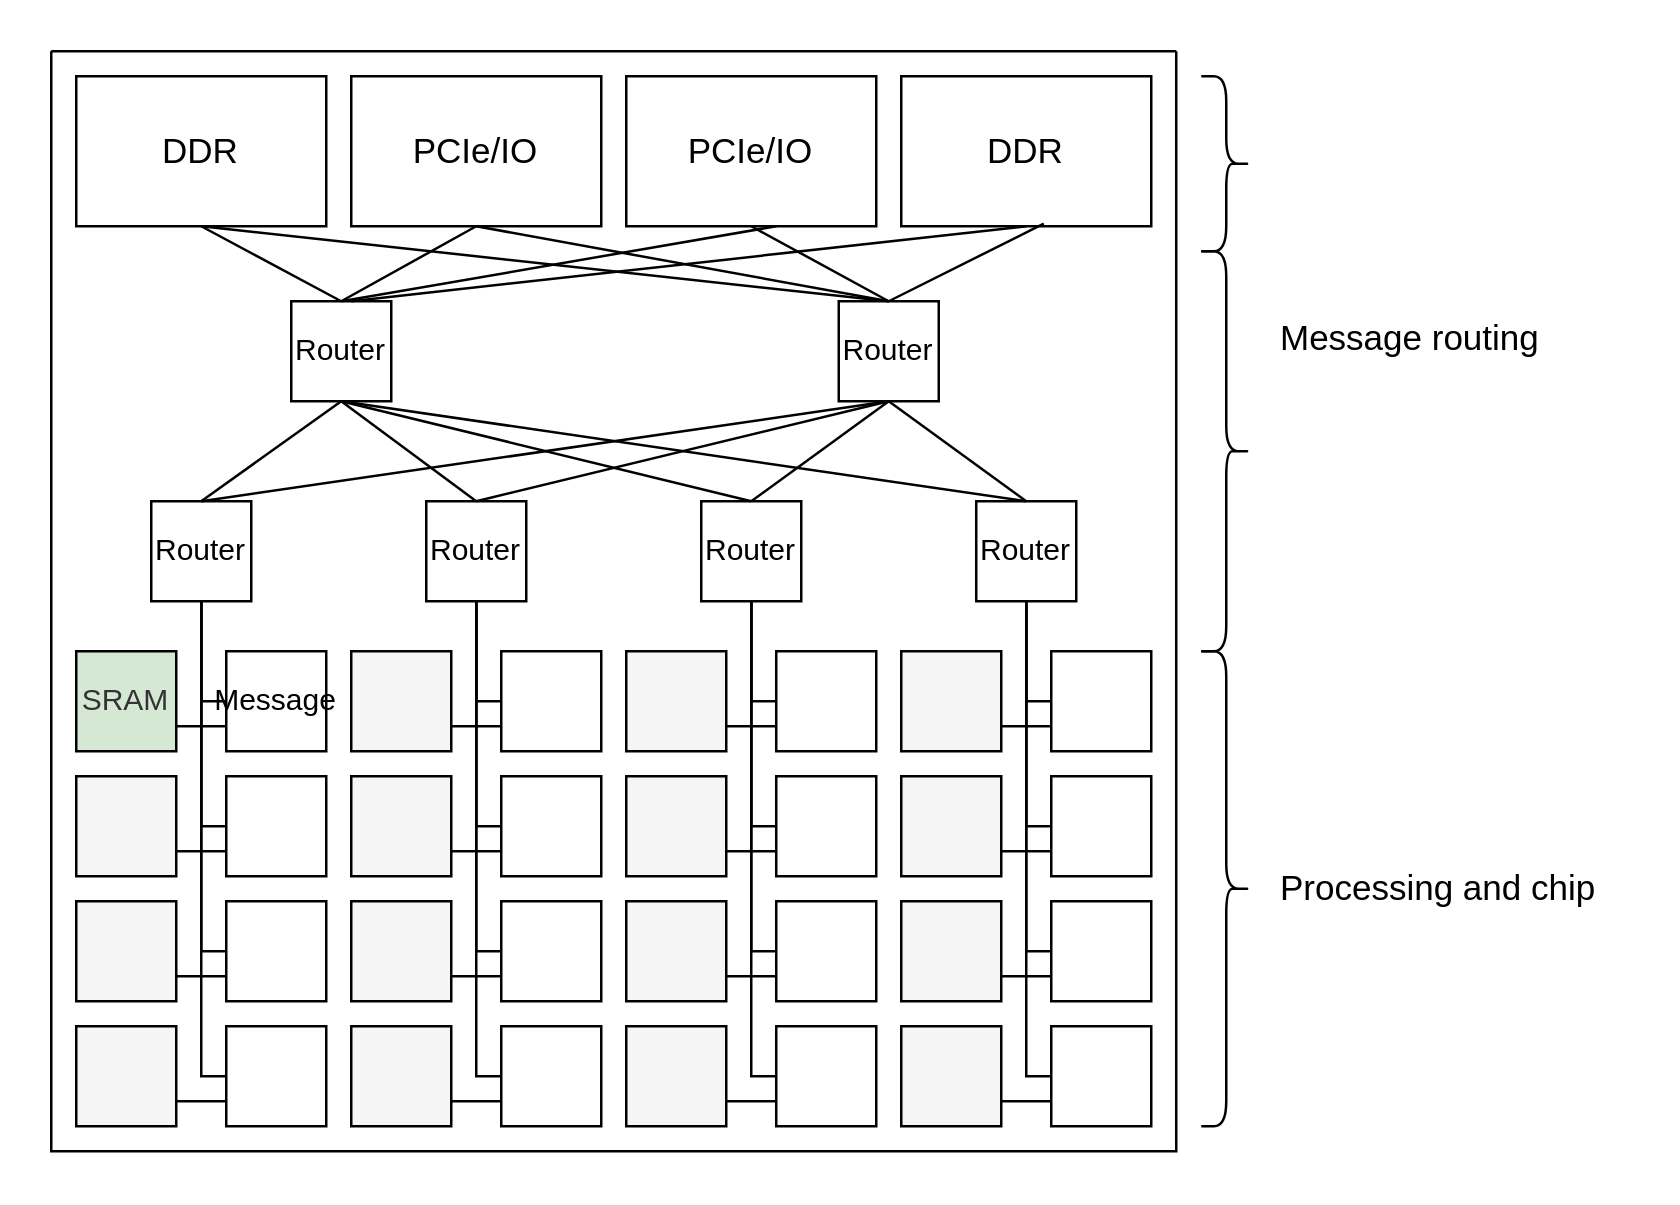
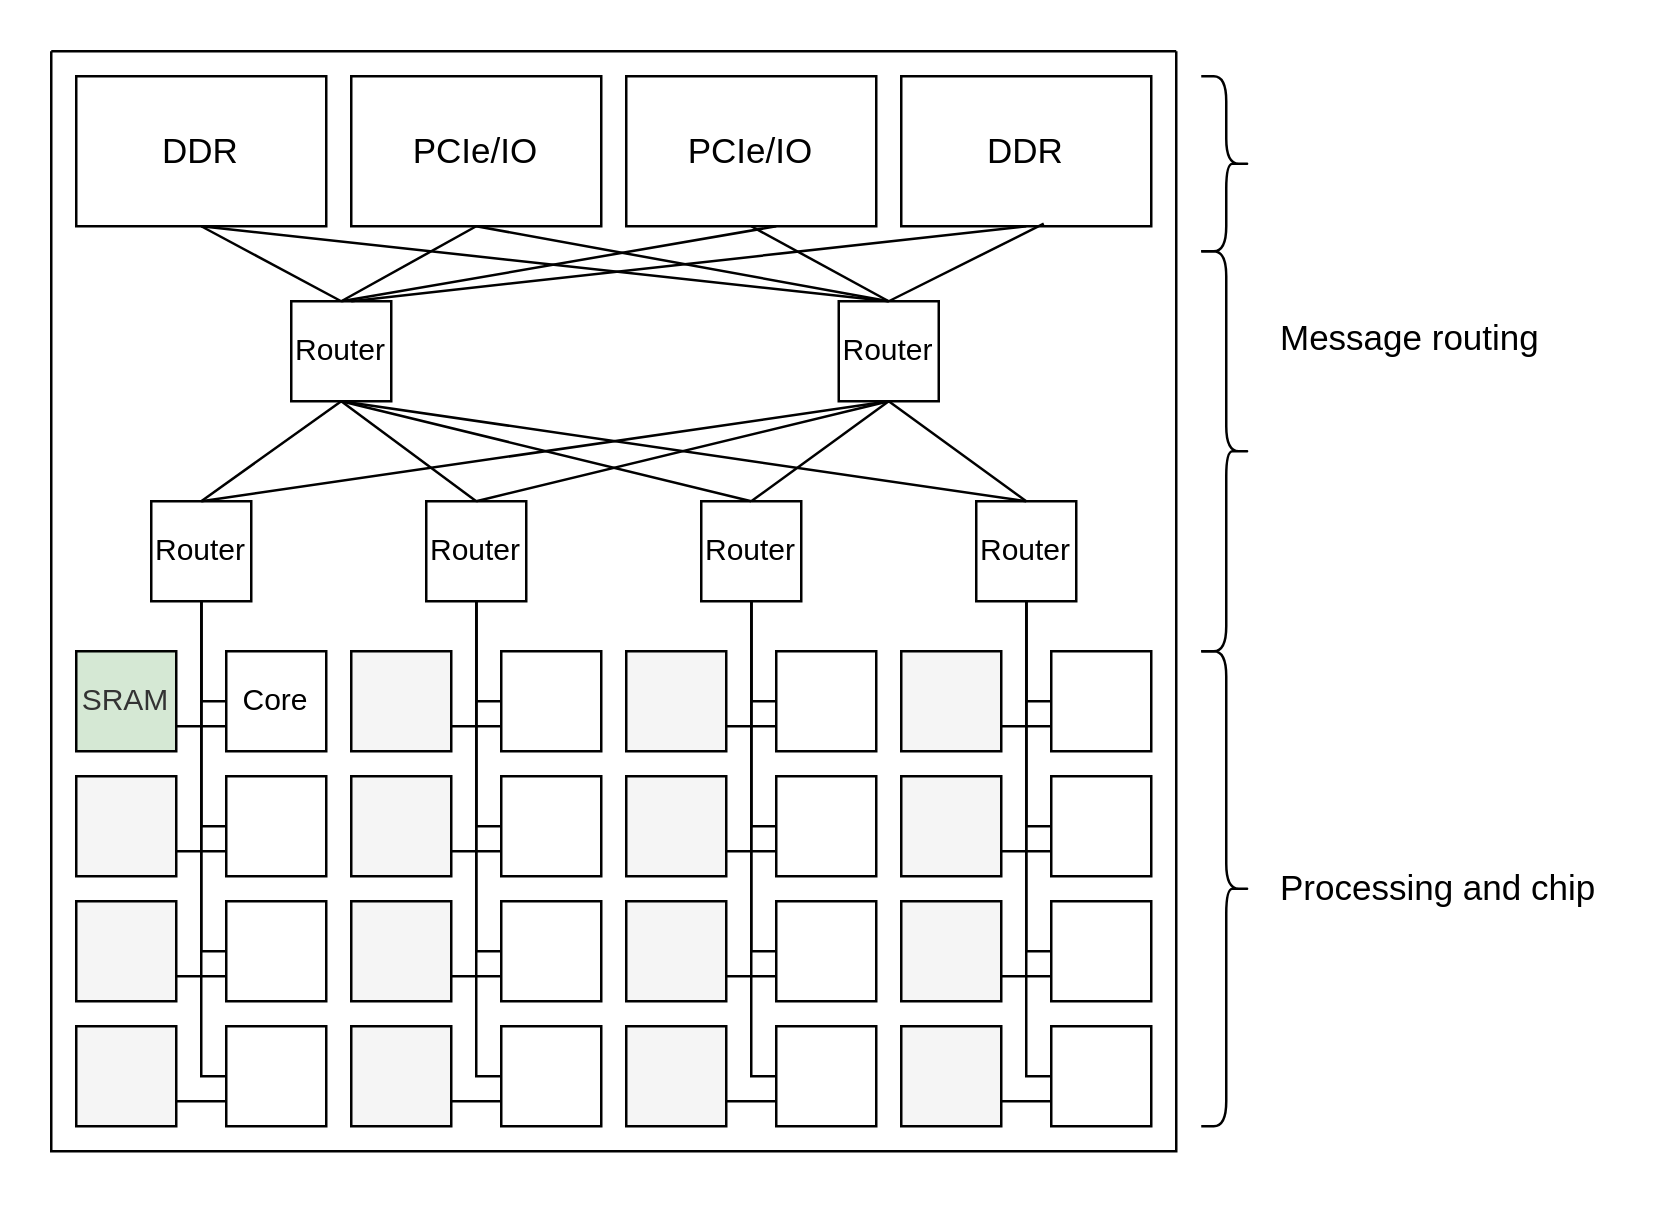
(276, 701) -> (276, 701)
